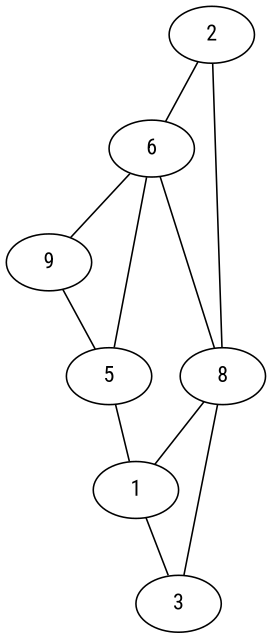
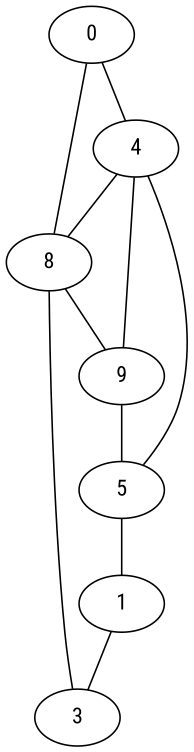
(212, 35) -> (92, 35)
(152, 149) -> (136, 149)
(179, 433) -> (85, 319)
